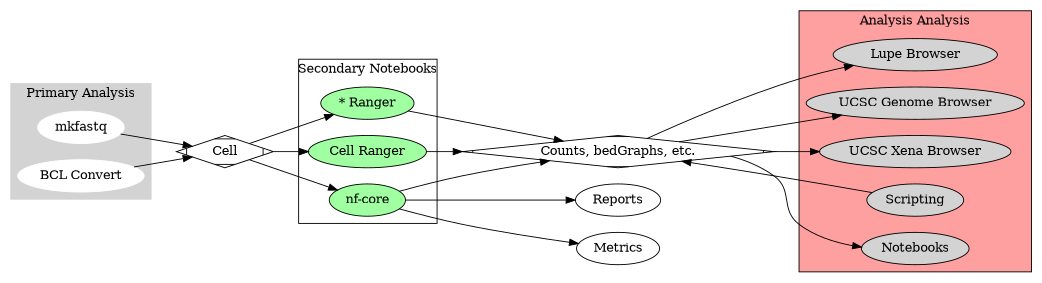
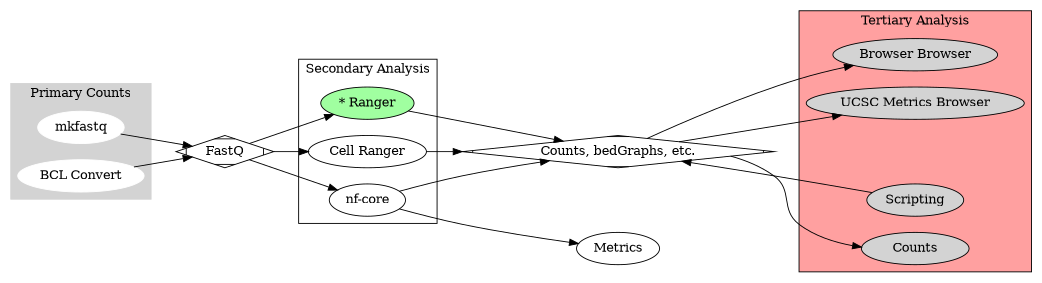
(915, 21) -> (915, 21)
(915, 55) -> (915, 55)
(368, 70) -> (368, 70)
(81, 94) -> (81, 94)
(915, 103) -> (915, 103)
(225, 152) -> (225, 152)
(367, 152) -> (367, 152)
(915, 152) -> none
(367, 200) -> (367, 200)
(618, 200) -> none
(915, 249) -> (915, 249)
